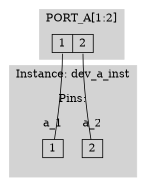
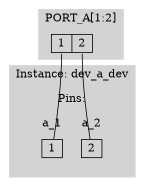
(73, 75) -> (72, 75)
